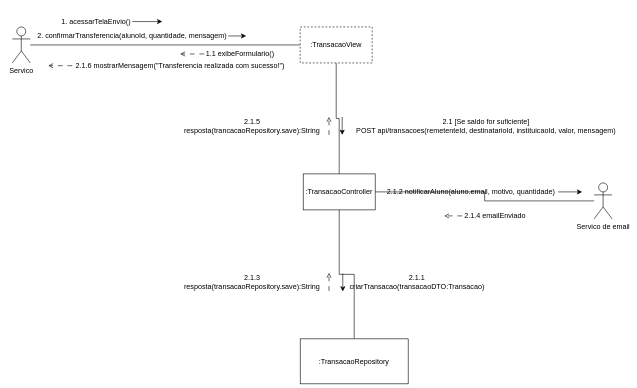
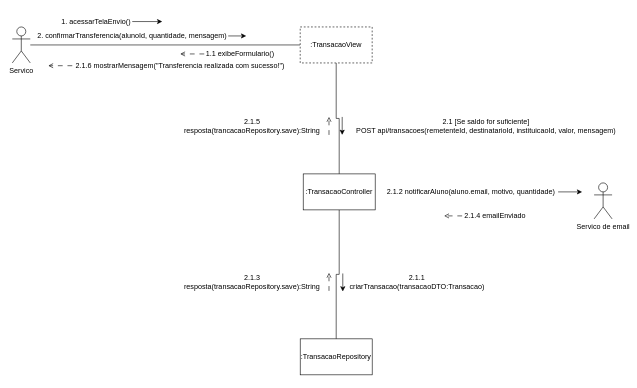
(485, 196) -> none
(354, 361) -> (336, 357)
